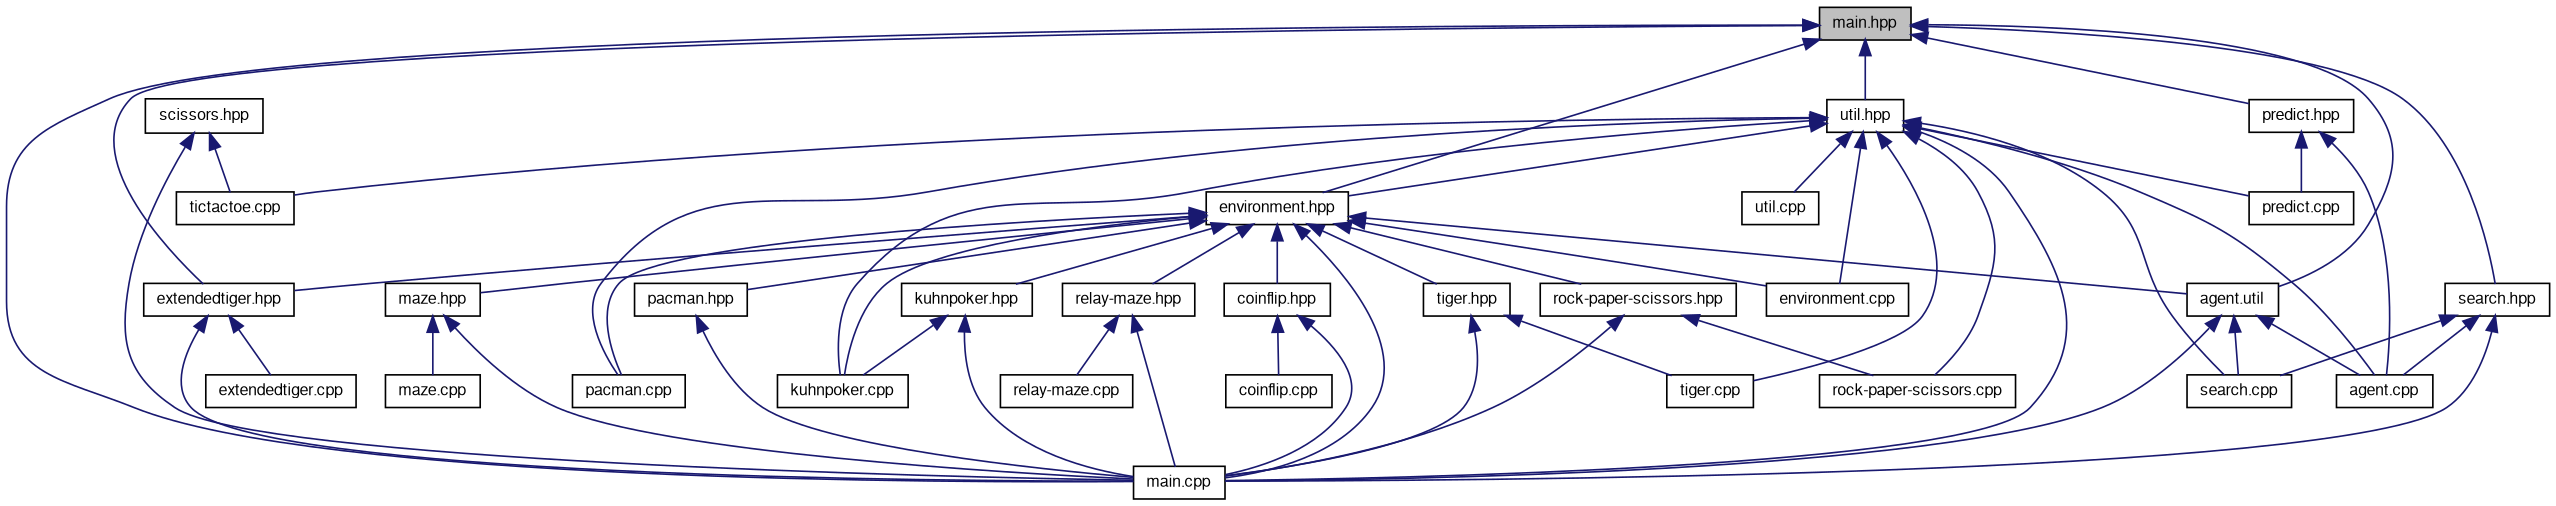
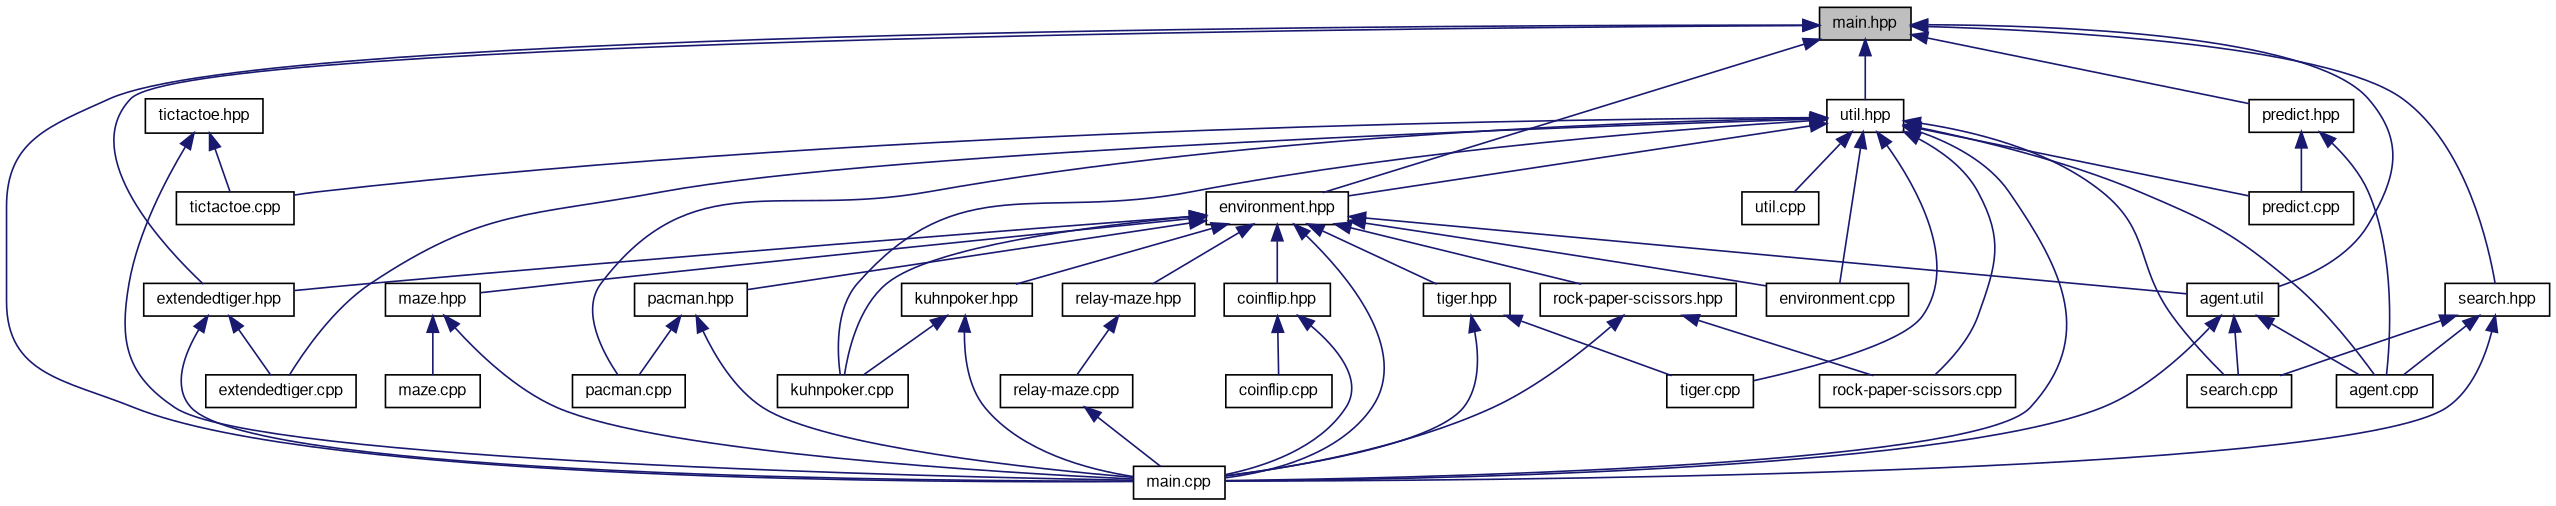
(204, 116) -> (204, 116)
none -> (1019, 156)
(853, 236) -> (655, 352)
(1156, 399) -> (1129, 442)
